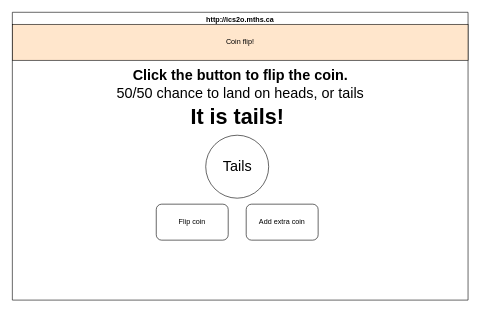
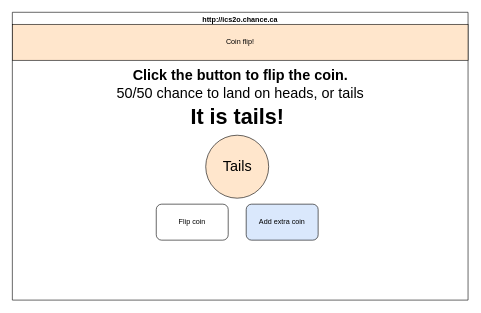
(240, 20) -> (240, 20)
(237, 167) -> (237, 167)
(282, 222) -> (282, 222)
